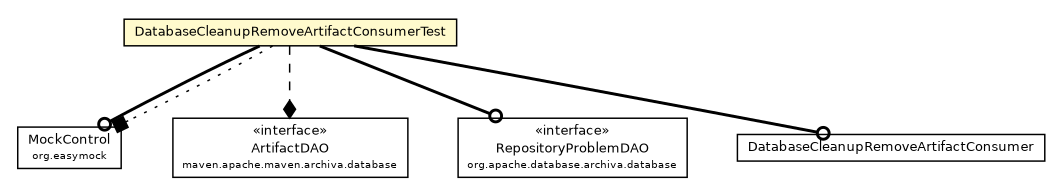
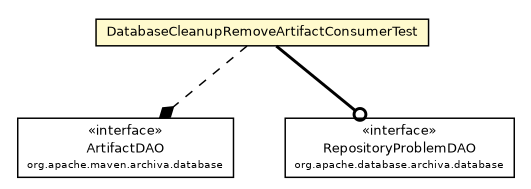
(69, 148) -> none
(891, 148) -> none
(290, 165) -> (126, 165)
